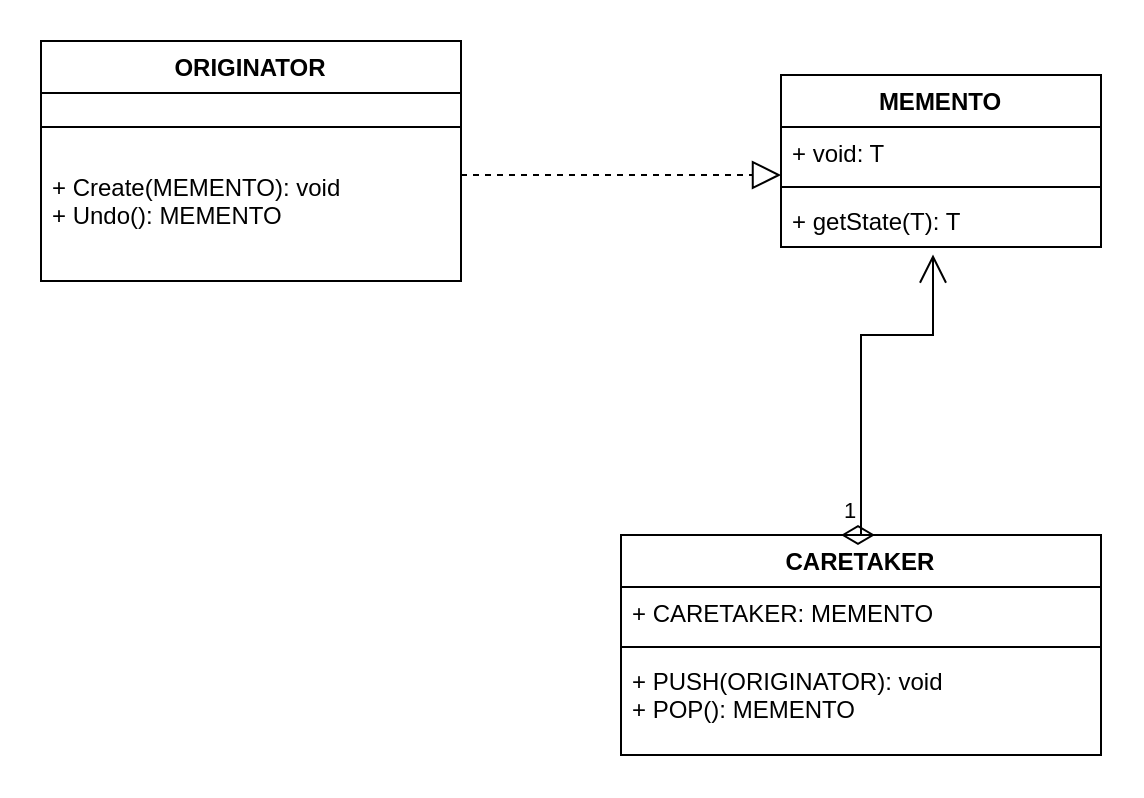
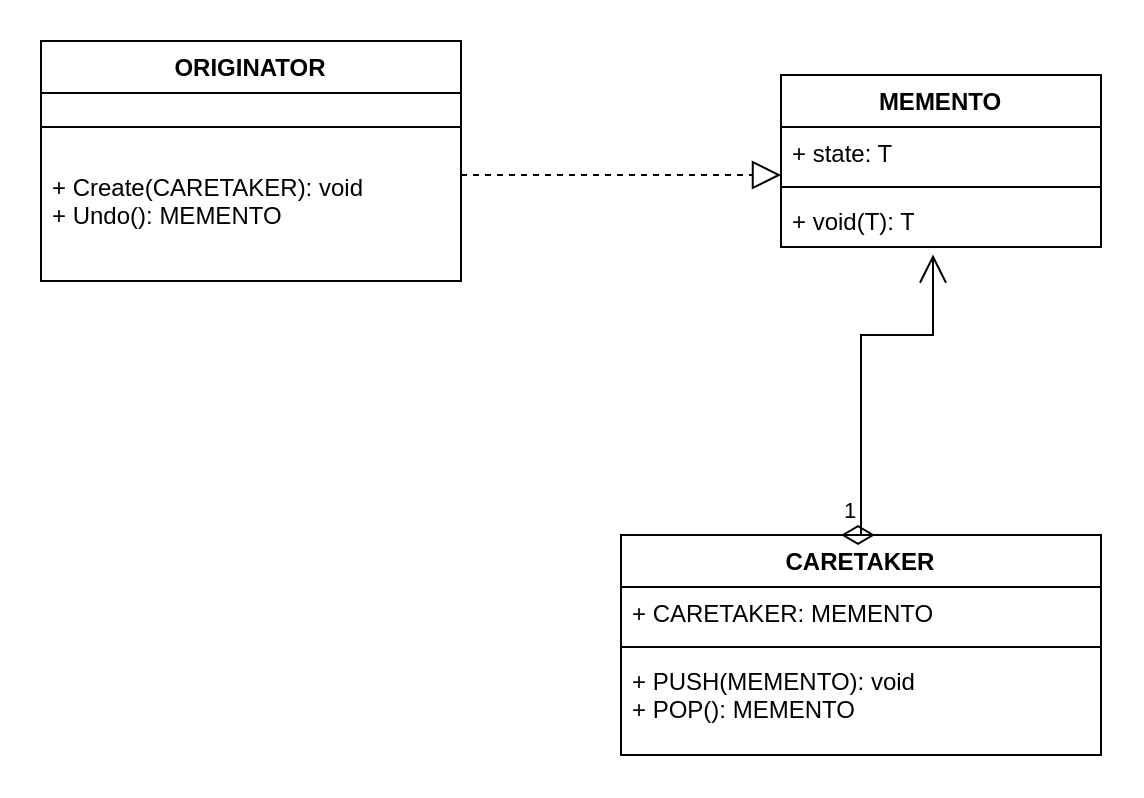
(841, 155) -> (851, 155)
(195, 204) -> (209, 204)
(891, 223) -> (861, 223)
(782, 698) -> (762, 698)
